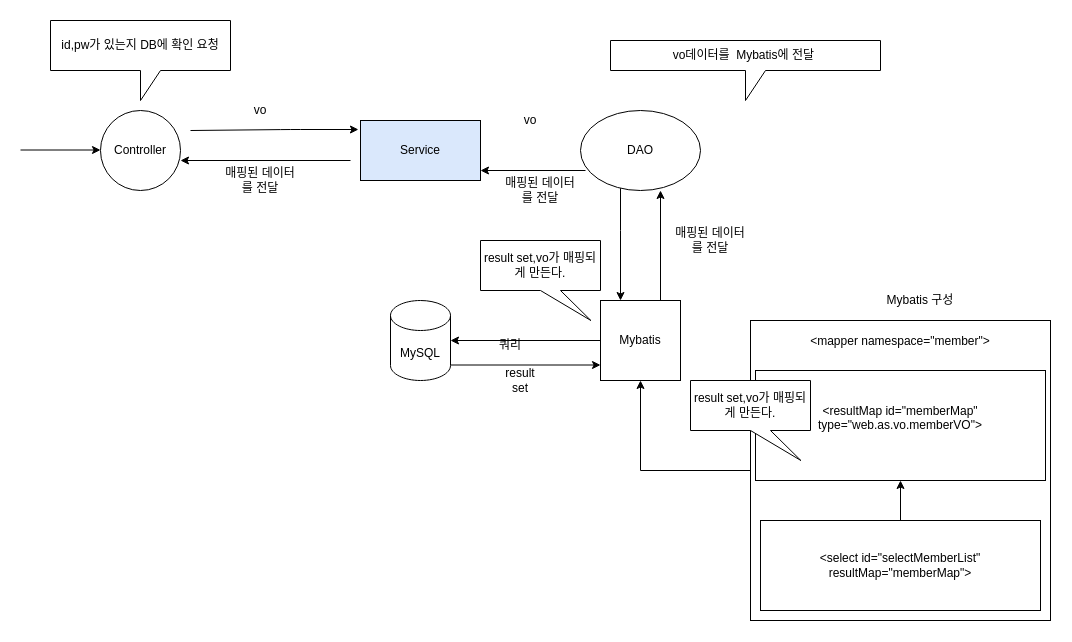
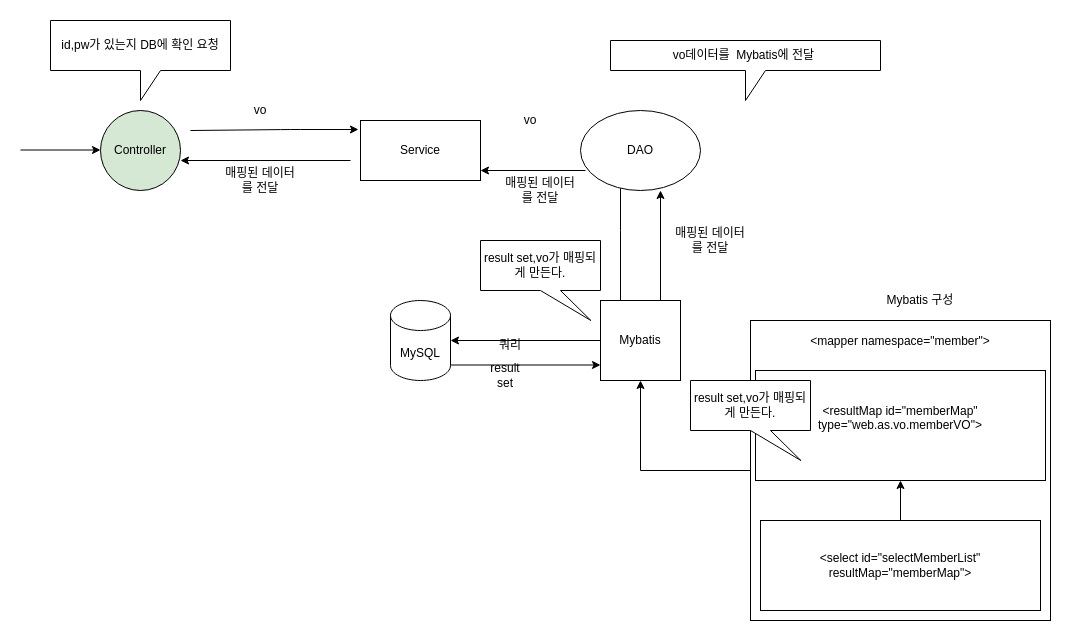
(141, 151) -> (141, 151)
(421, 151) -> (421, 151)
(621, 292) -> (621, 295)
(521, 381) -> (506, 376)
